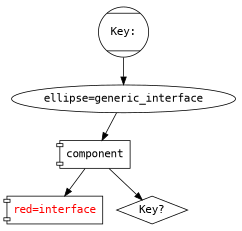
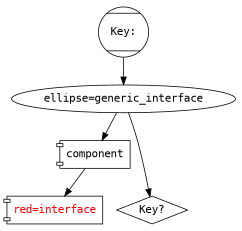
(123, 182) -> (140, 150)
